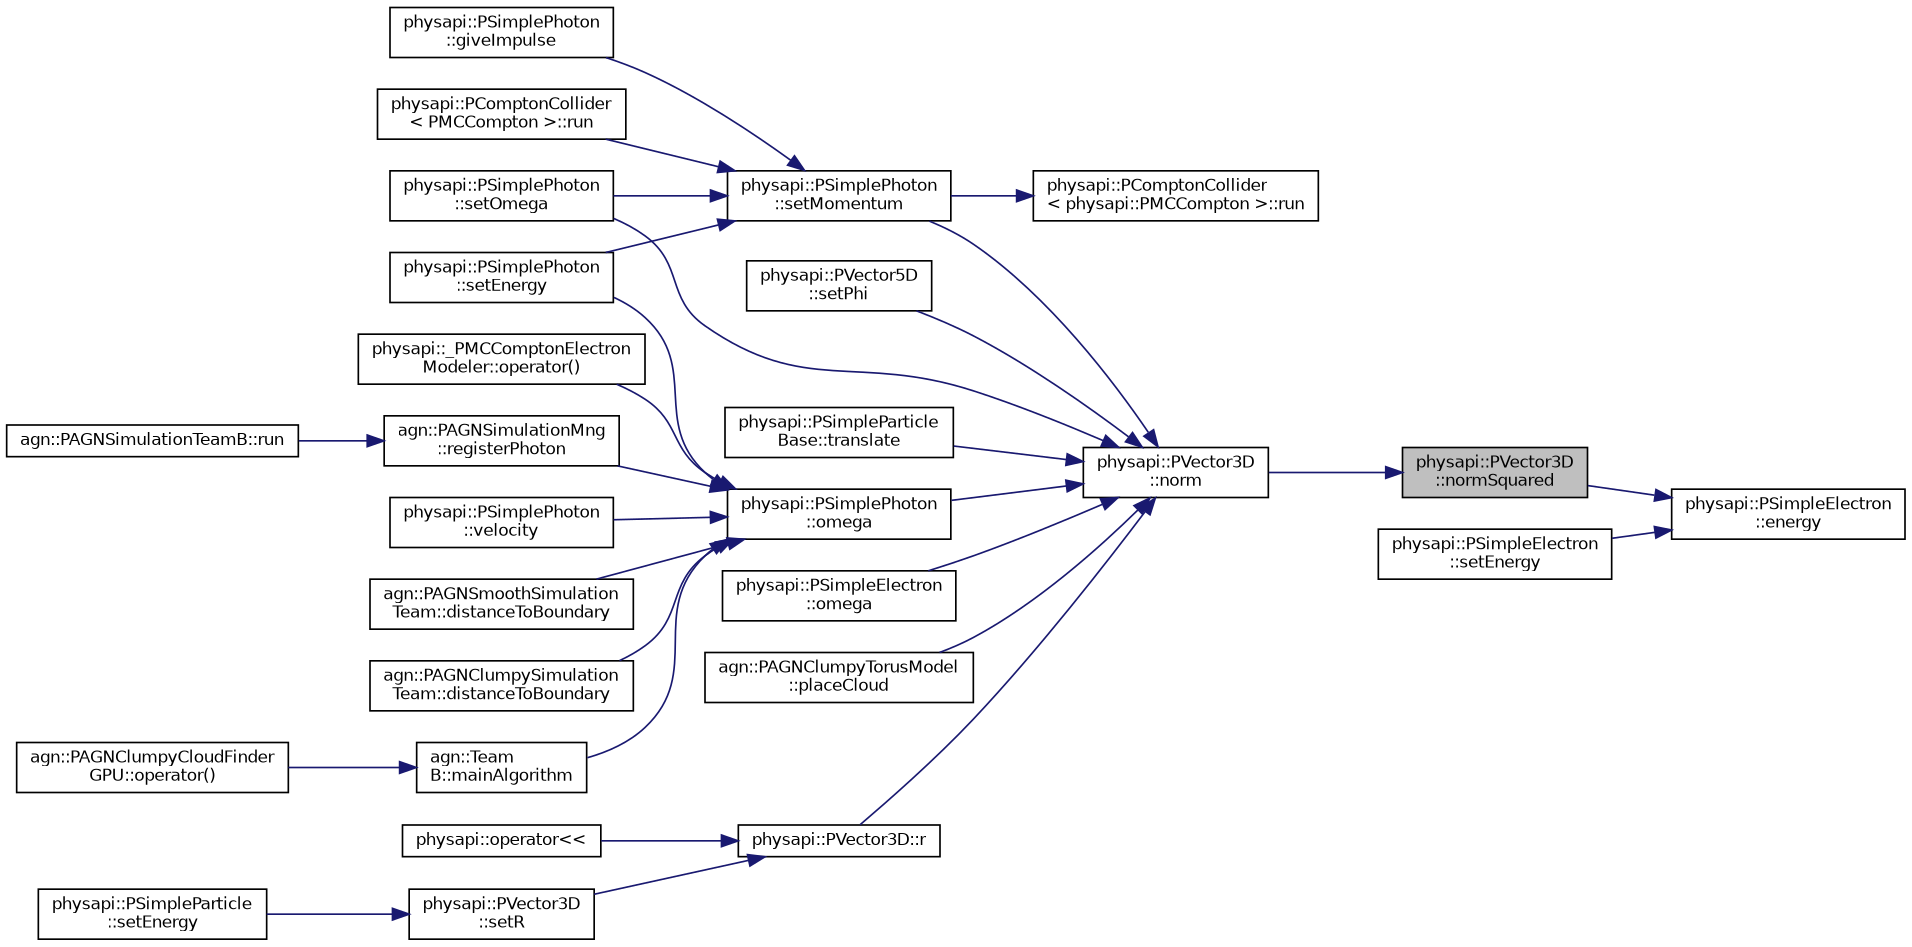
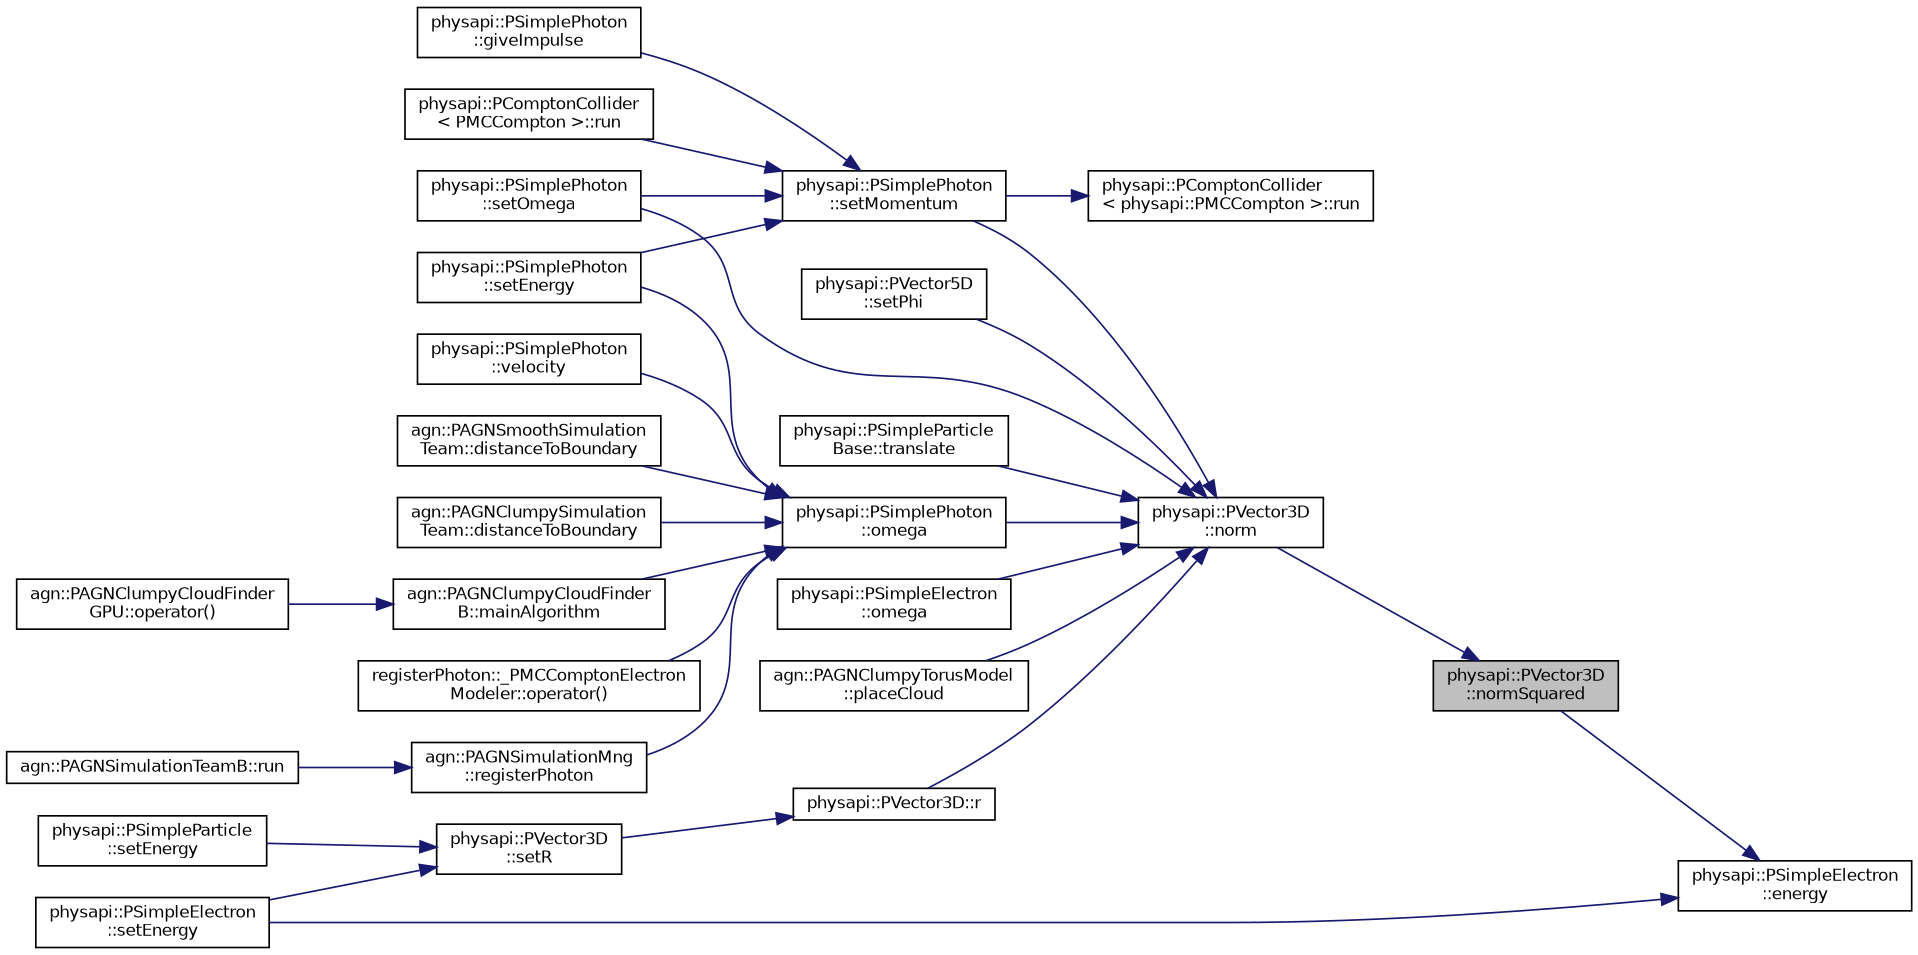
(502, 359) -> (529, 686)
(502, 768) -> (529, 604)
(502, 841) -> none
none -> (345, 885)
